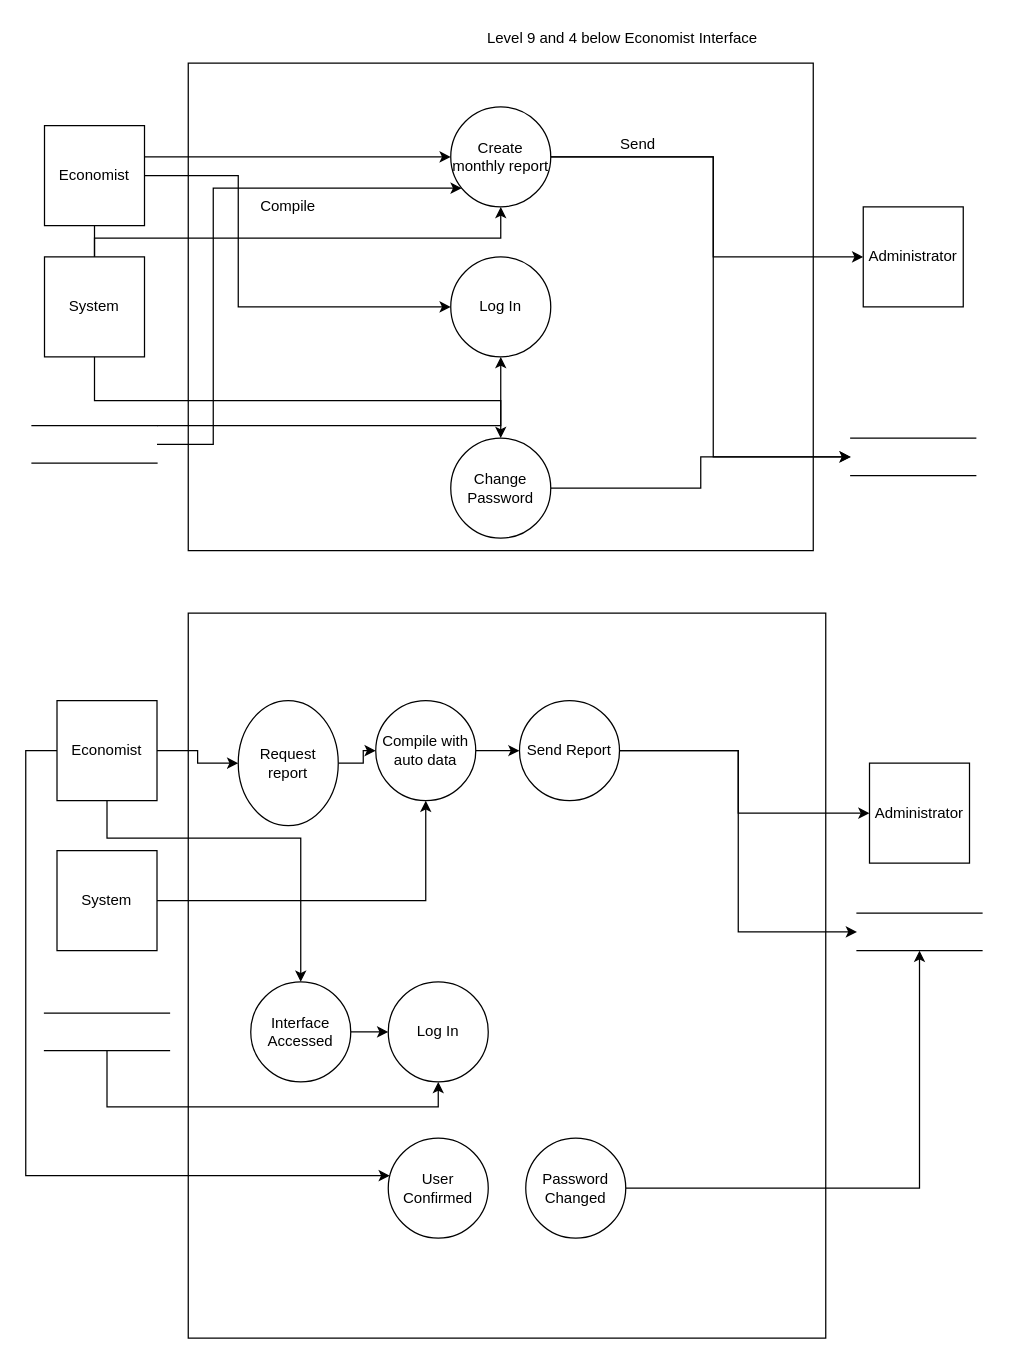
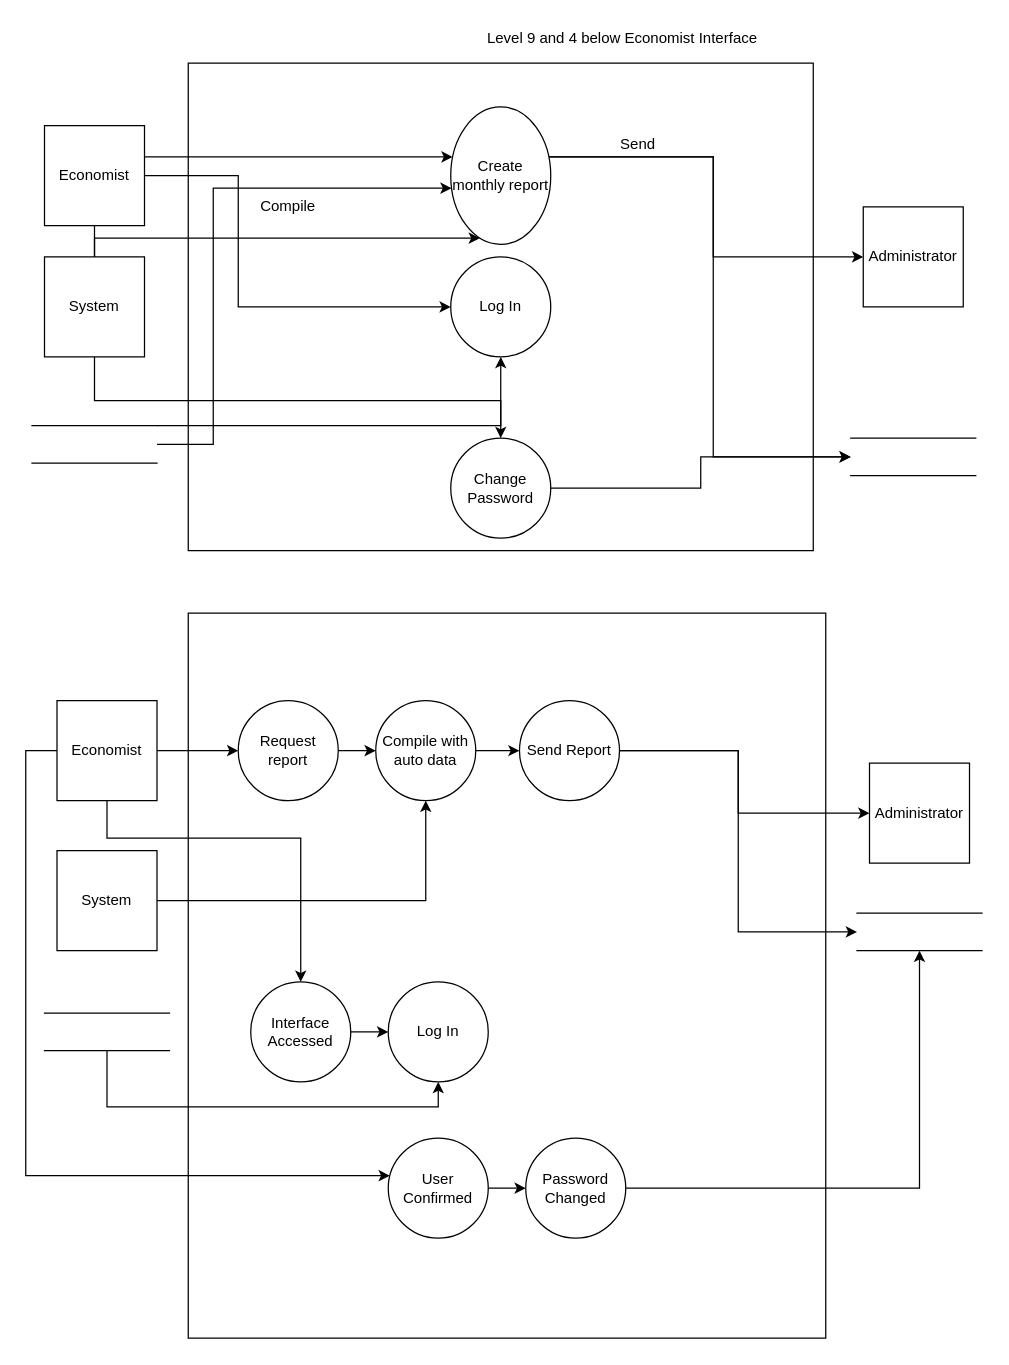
(501, 157) -> (501, 176)
(288, 763) -> (288, 751)
none -> (511, 1188)
